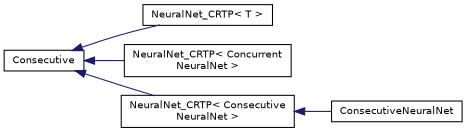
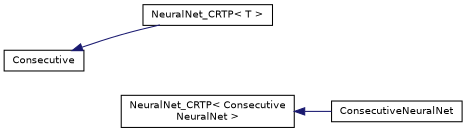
(208, 61) -> none
(120, 85) -> none
